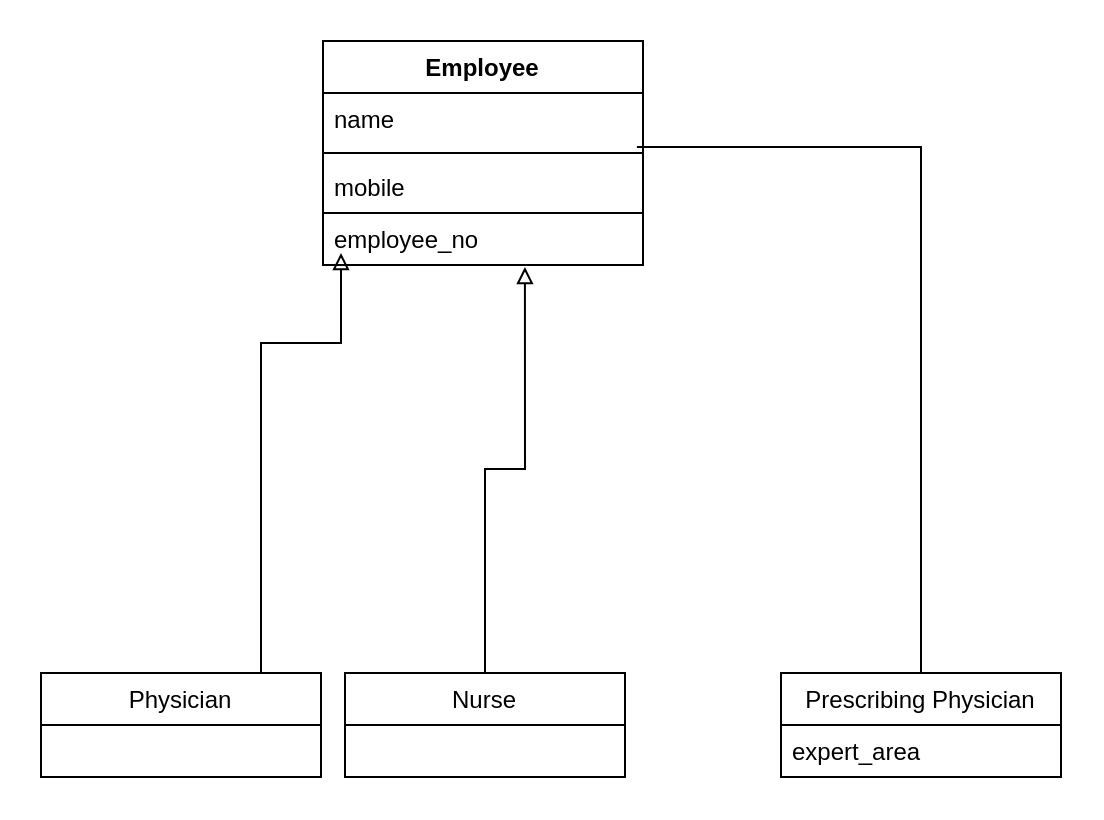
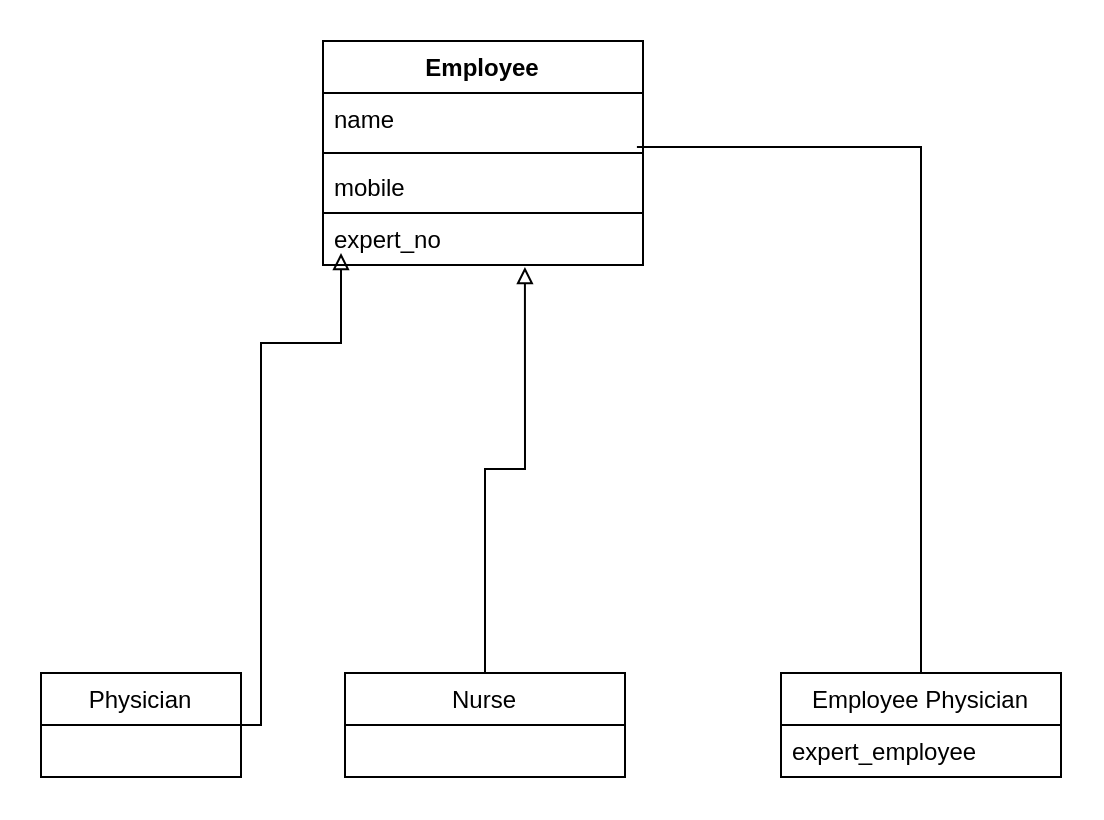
(405, 240) -> (394, 240)
(920, 700) -> (920, 700)
(181, 725) -> (141, 725)
(866, 752) -> (890, 752)
